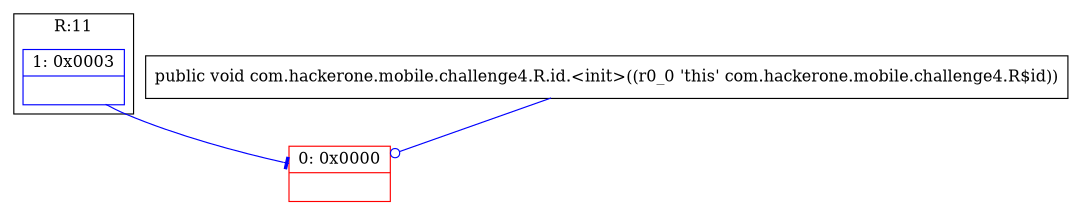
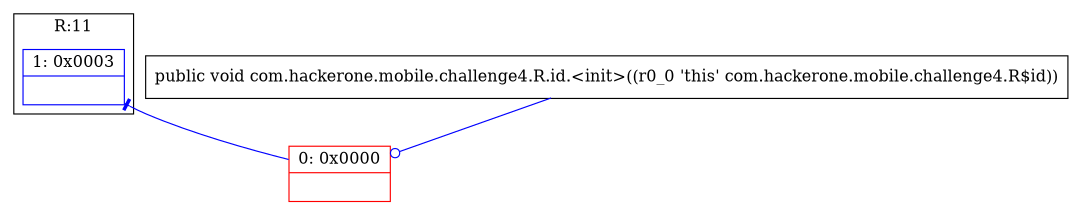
(193, 138) -> (208, 137)
